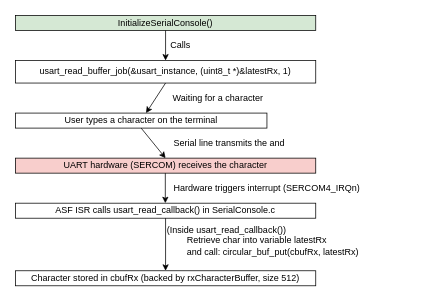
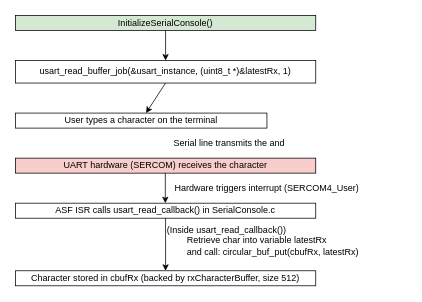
(180, 45) -> none
(218, 98) -> none
(151, 141) -> none
(267, 188) -> (267, 188)
